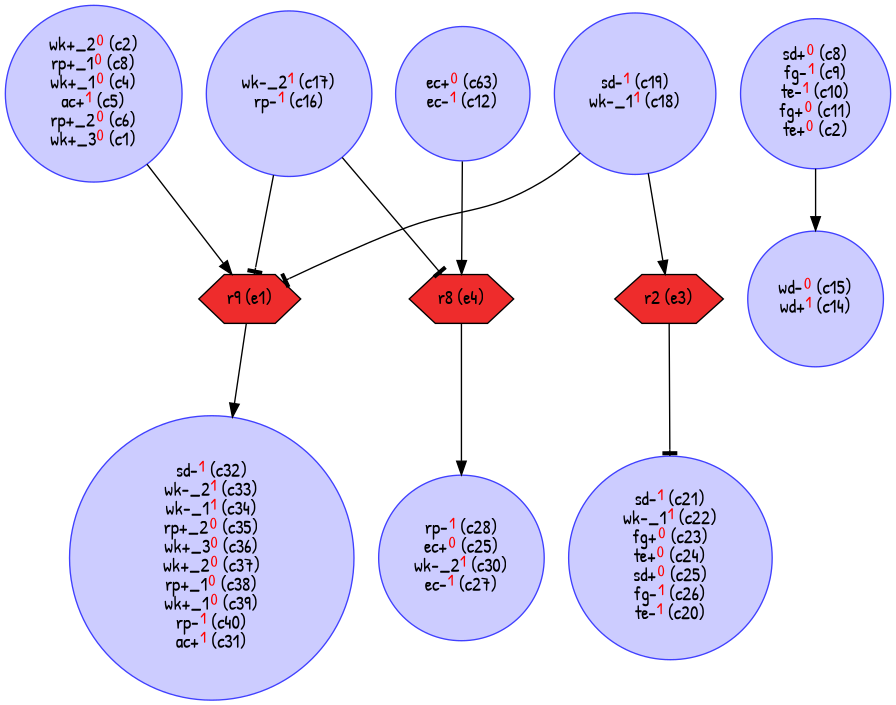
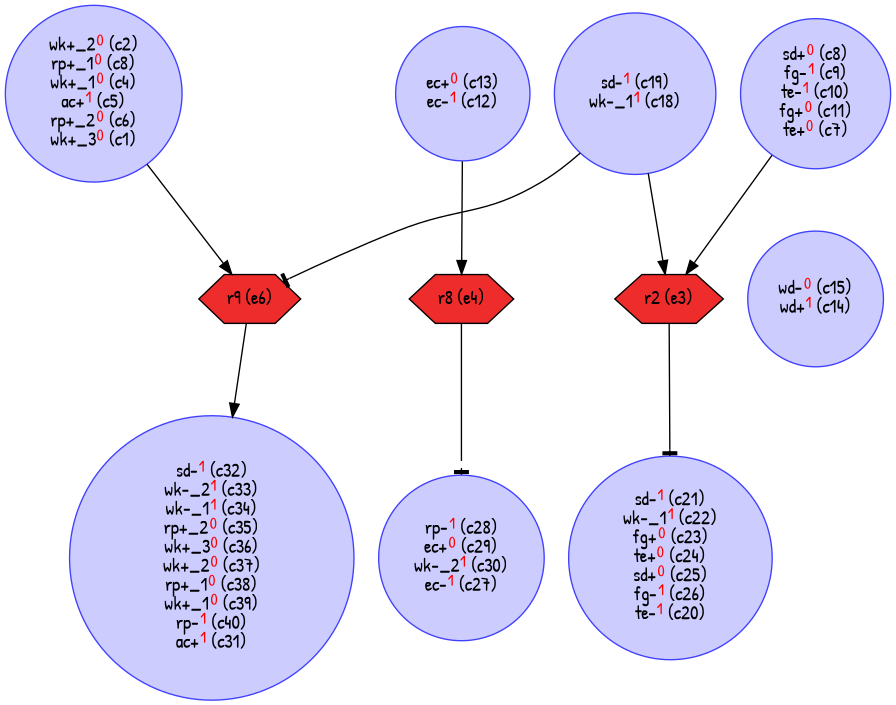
(479, 83) -> (479, 83)
(289, 94) -> none
(831, 130) -> (831, 130)
(816, 193) -> (733, 209)
(250, 299) -> (250, 299)
(461, 392) -> (461, 392)
(478, 547) -> (478, 547)
